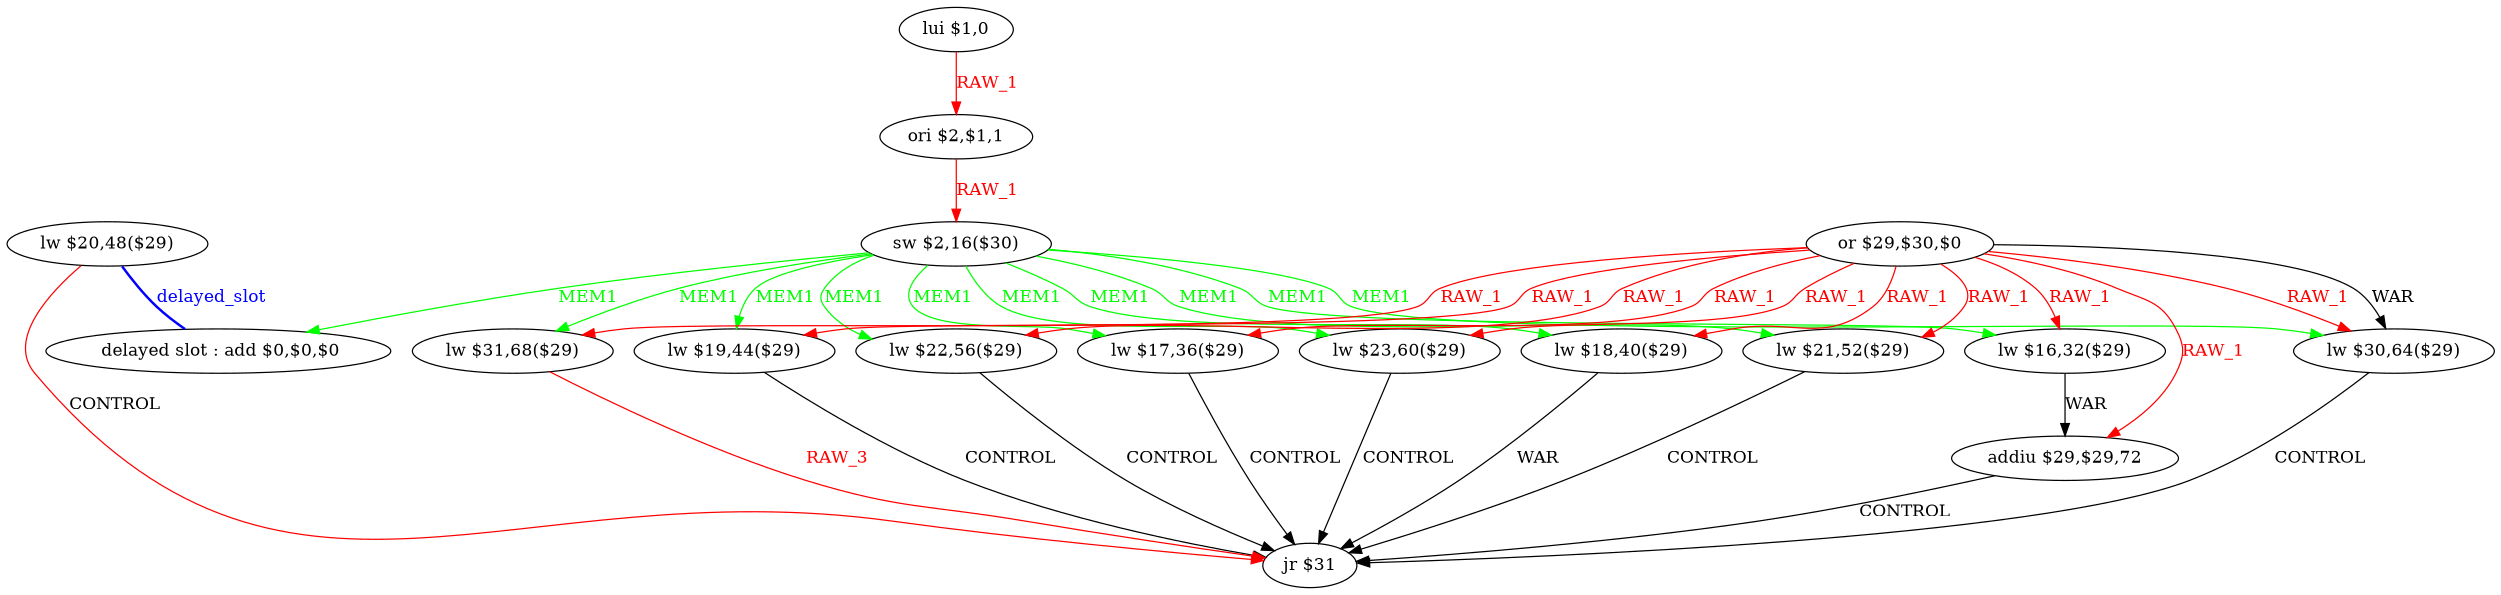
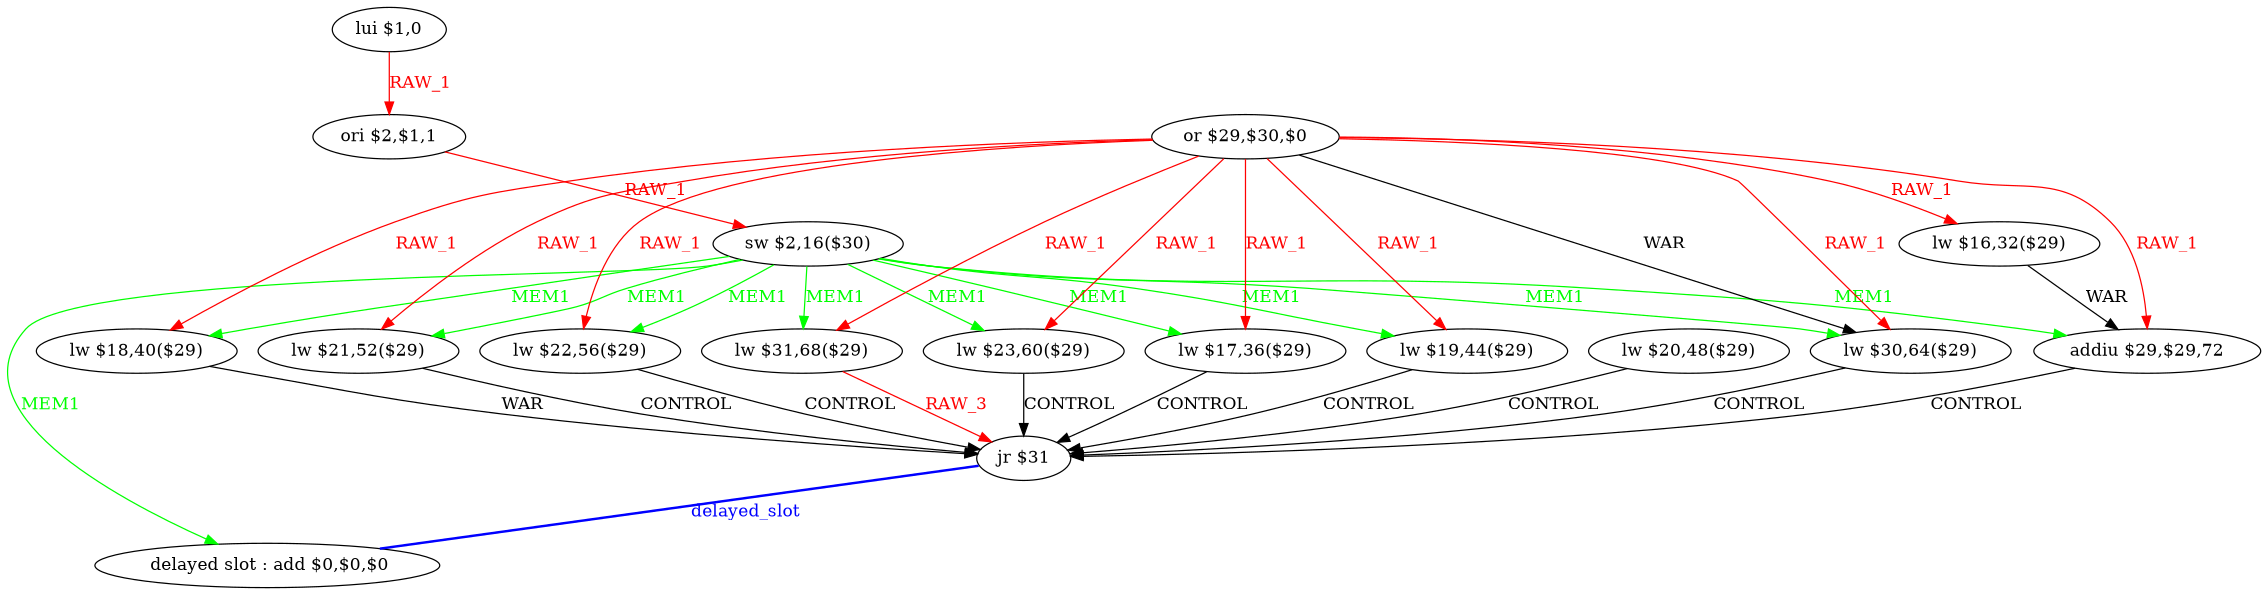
(151, 301) -> (679, 507)
(1298, 311) -> (1467, 283)
(554, 525) -> (1357, 423)
